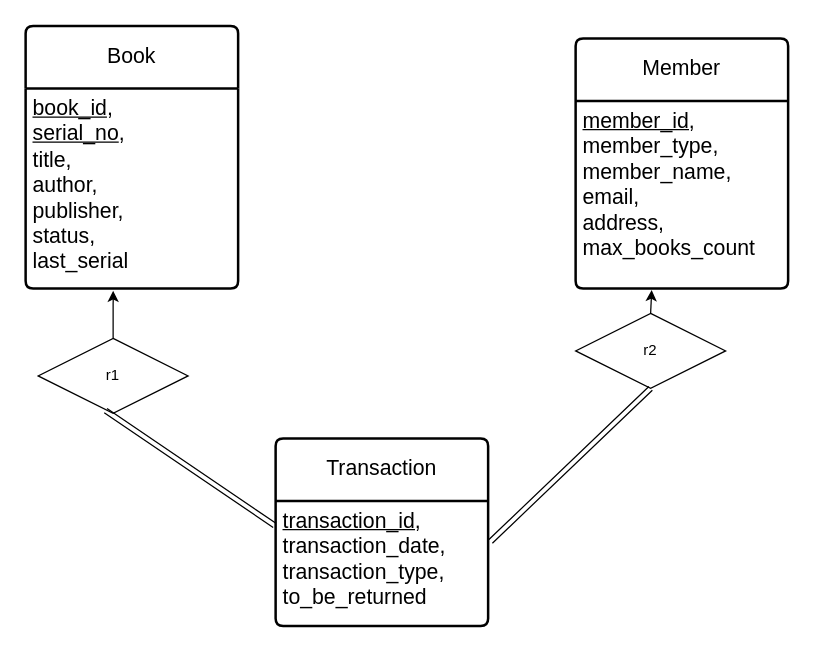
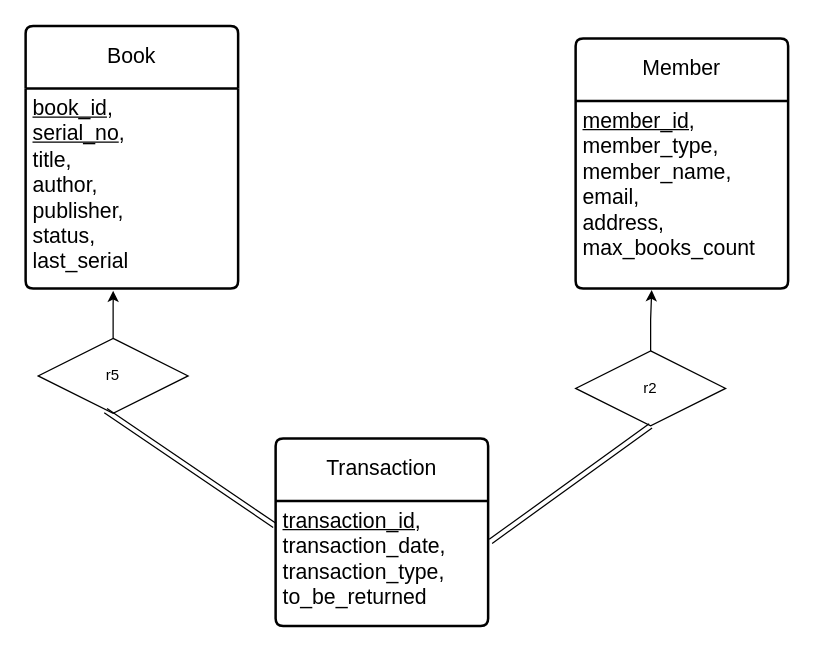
(651, 351) -> (651, 388)
(113, 376) -> (113, 376)
